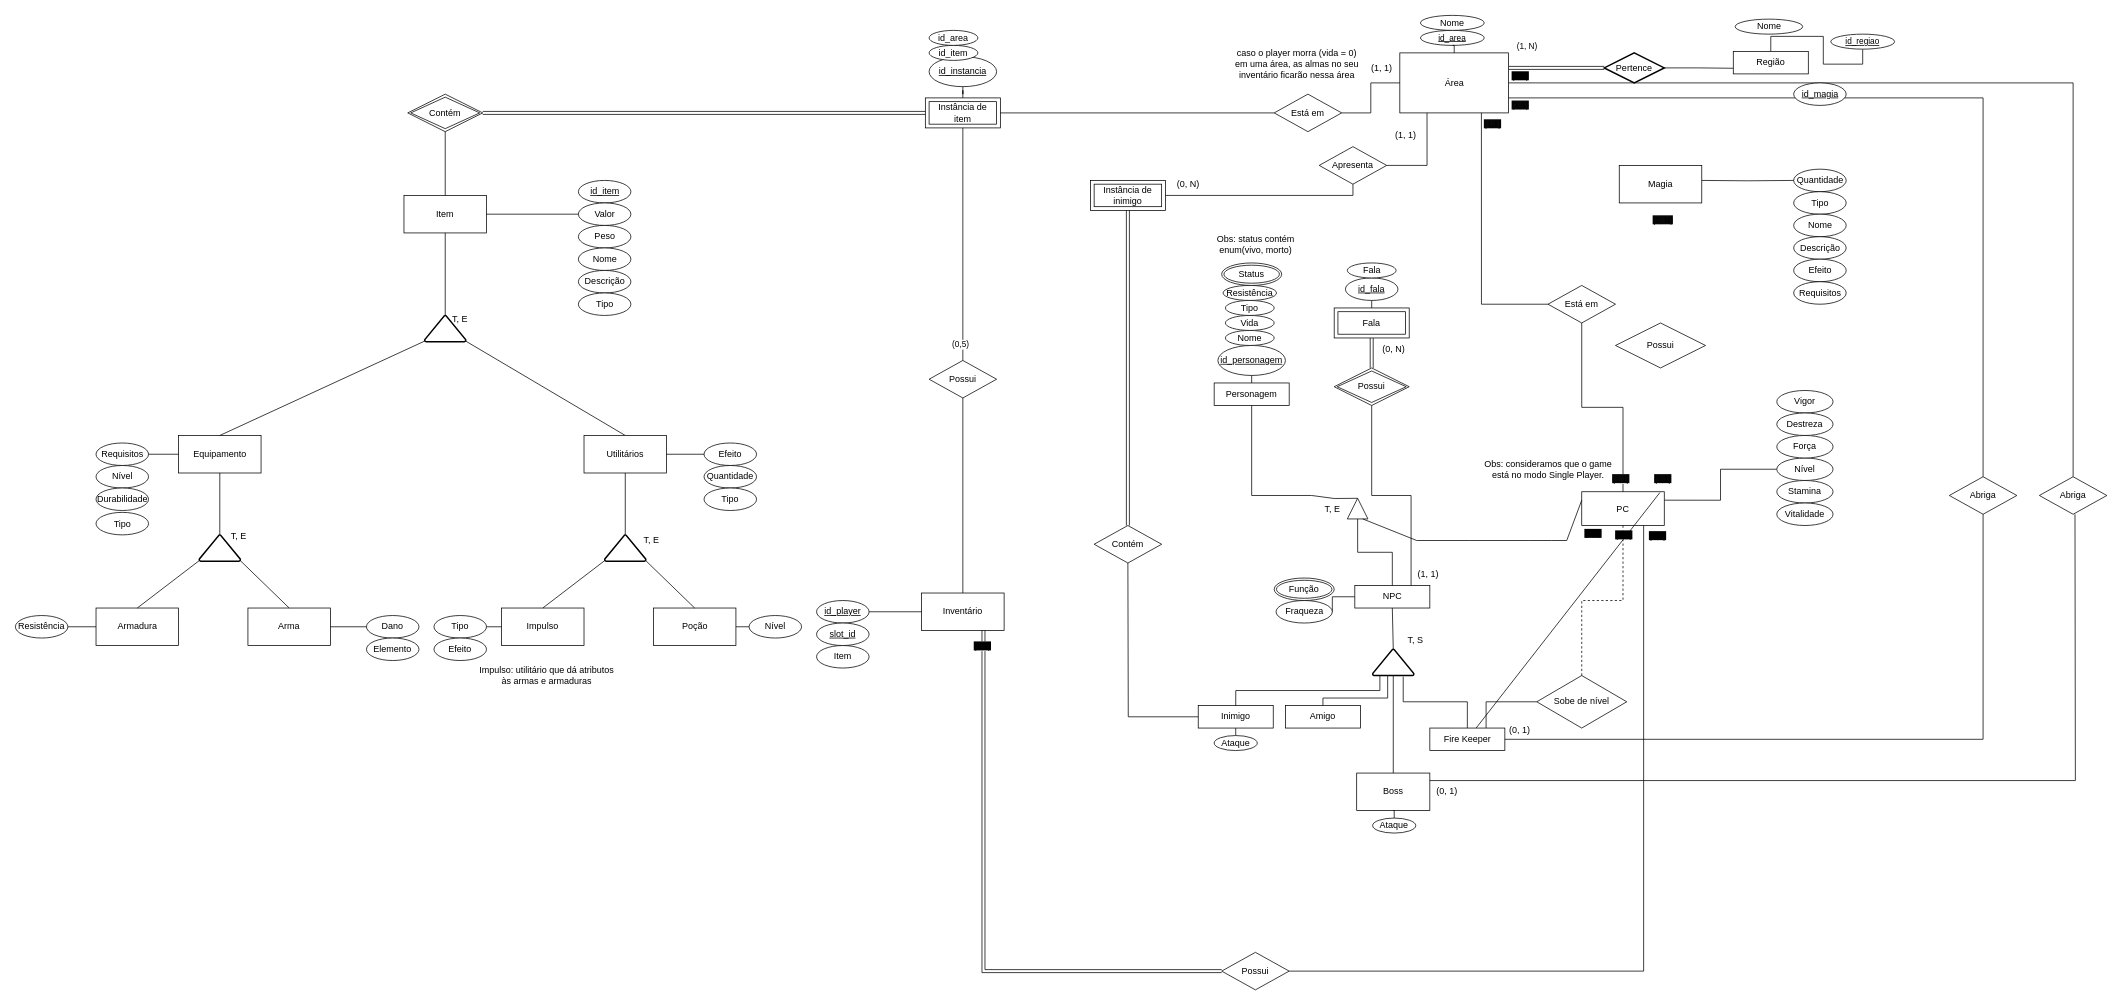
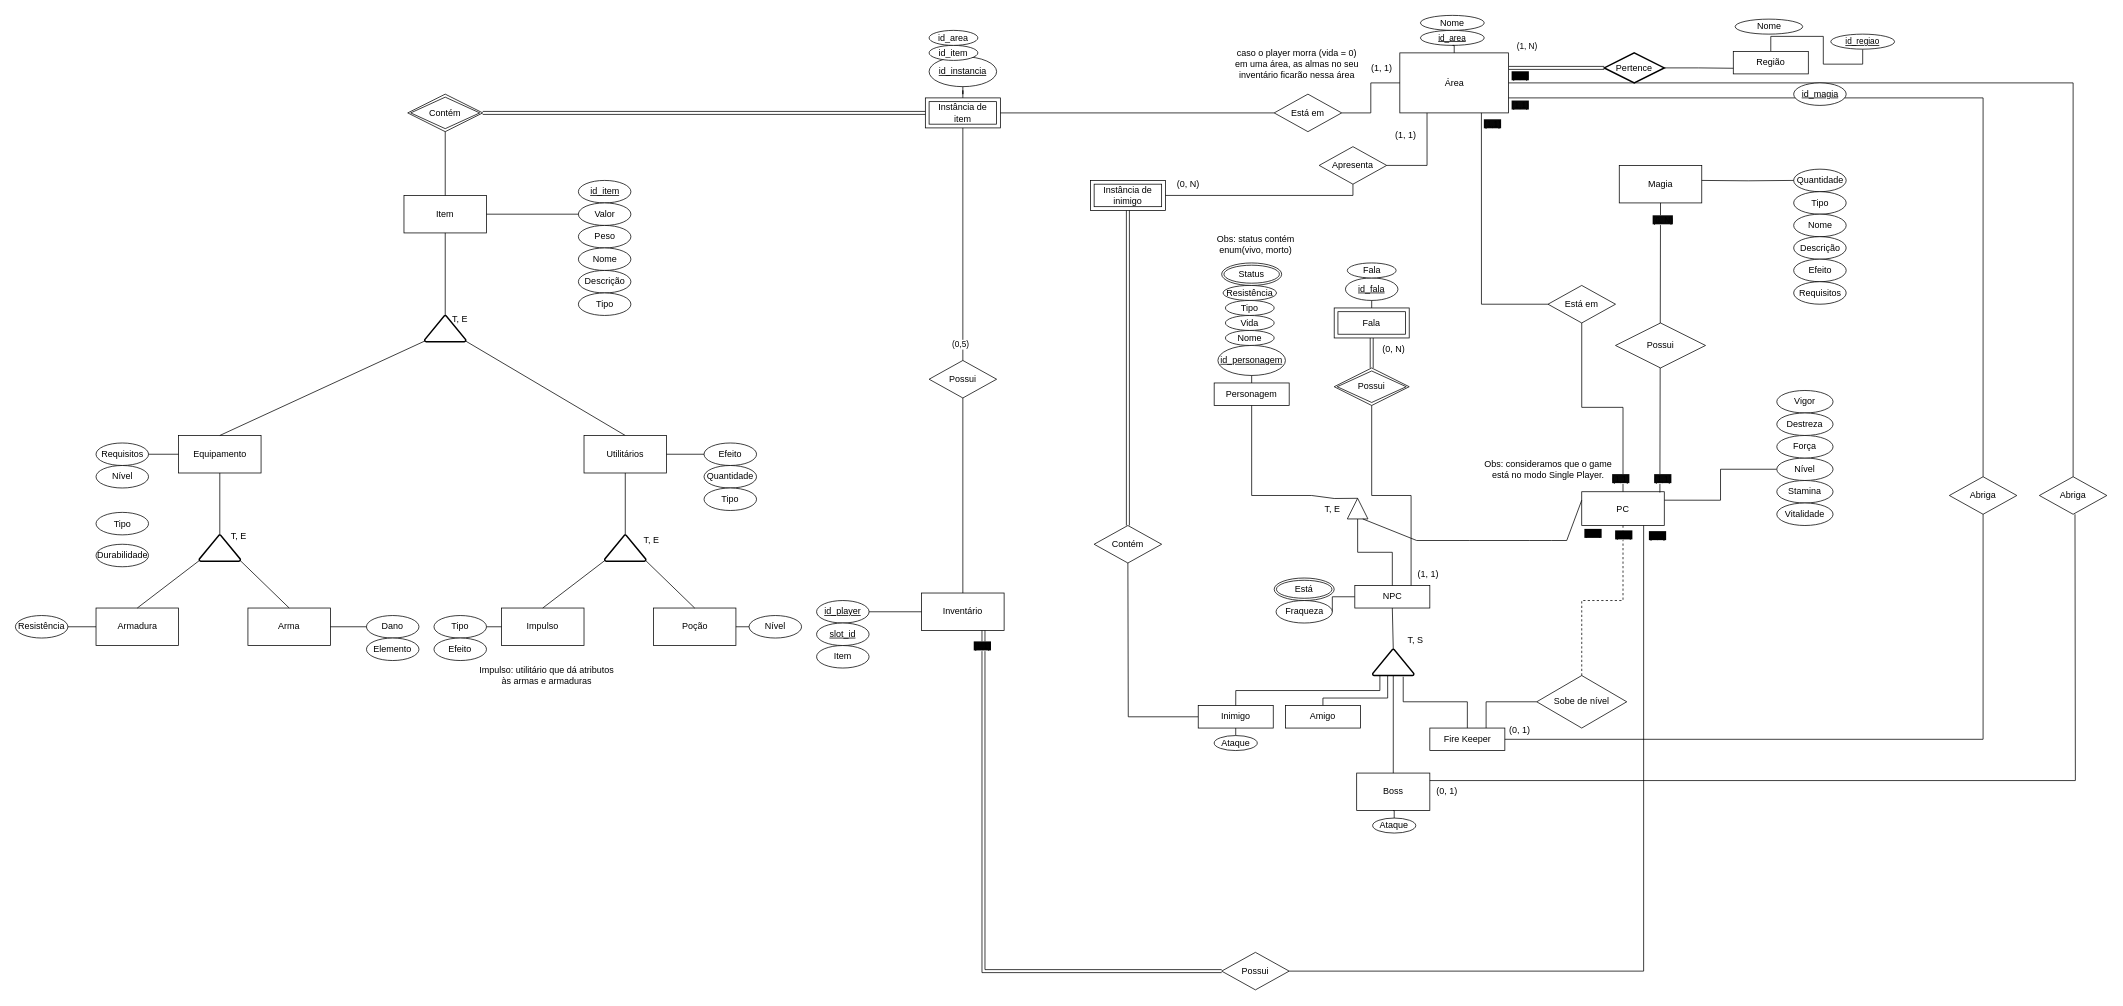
(122, 499) -> (122, 555)
(1304, 589) -> (1304, 589)
(1550, 633) -> (1660, 430)
